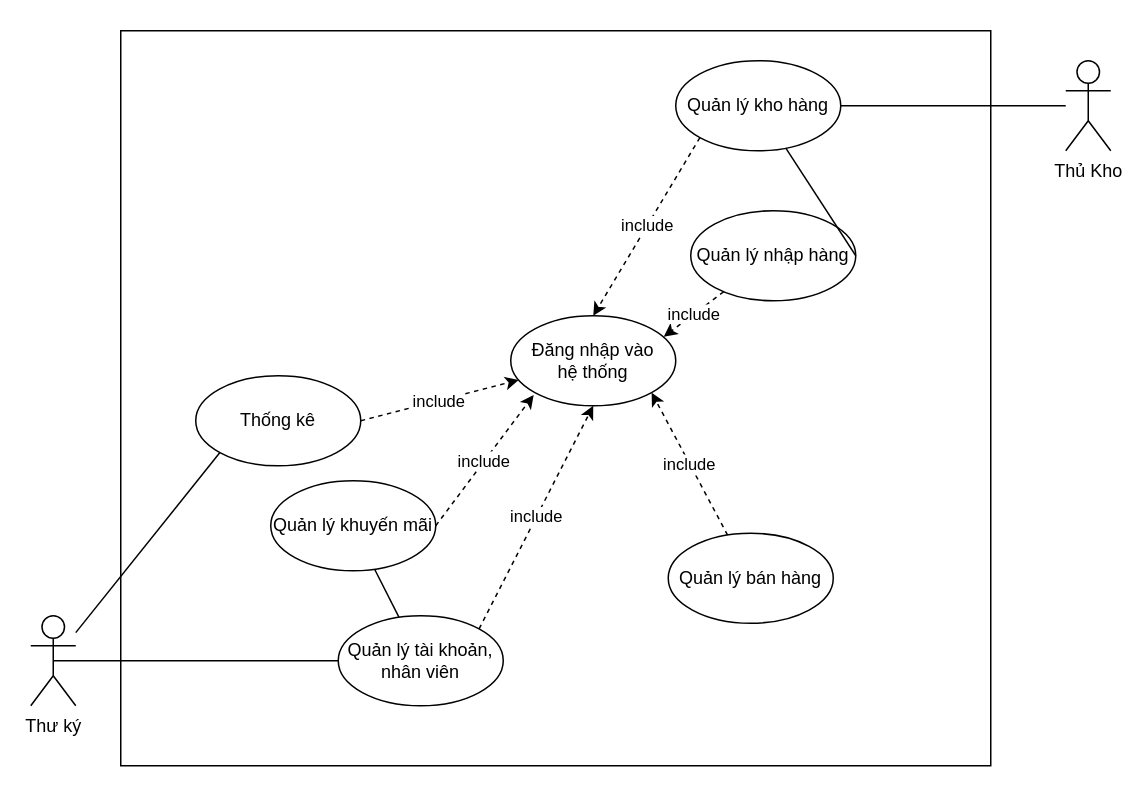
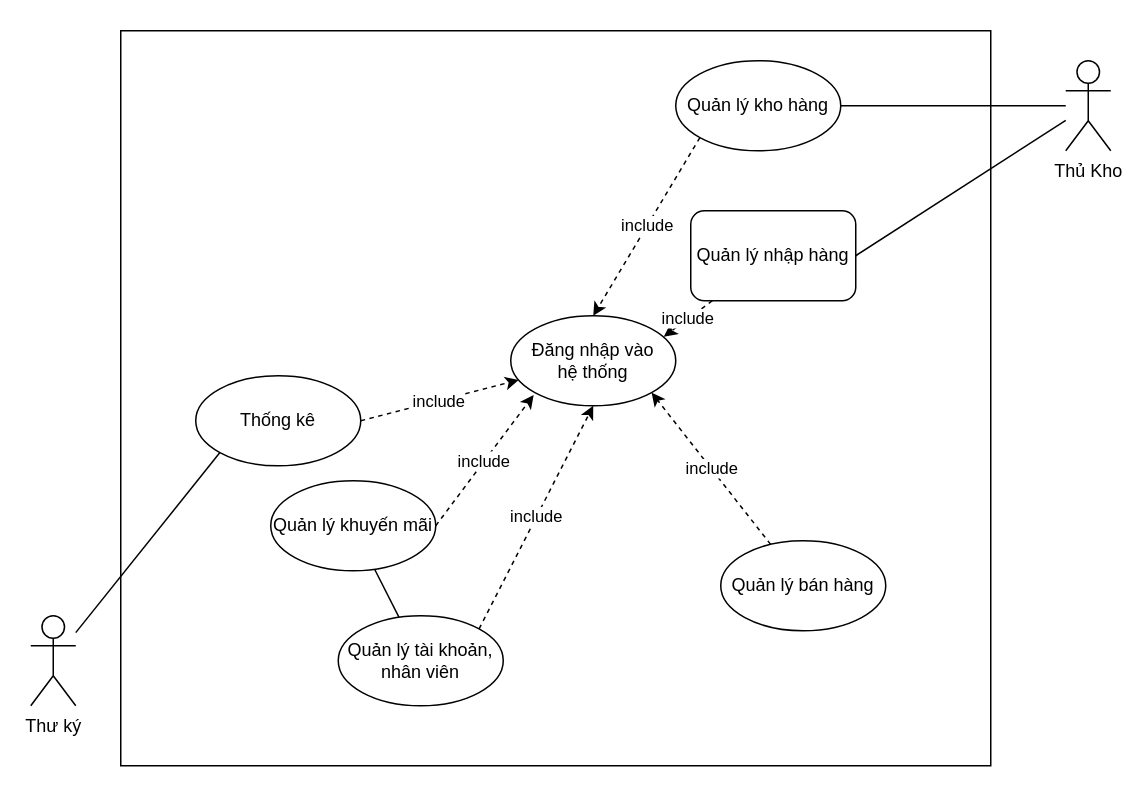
(821, 202) -> (960, 188)
(773, 256) -> (773, 256)
(751, 578) -> (803, 586)
(197, 661) -> none
